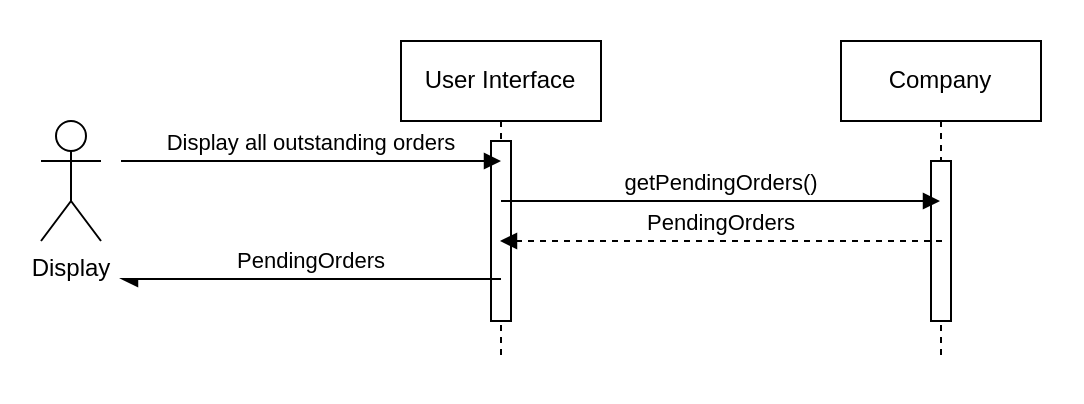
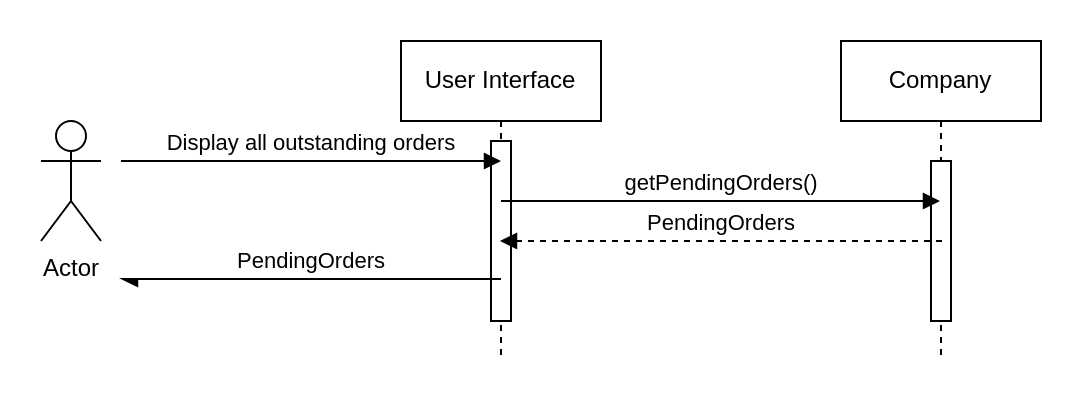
(72, 269) -> (72, 269)
